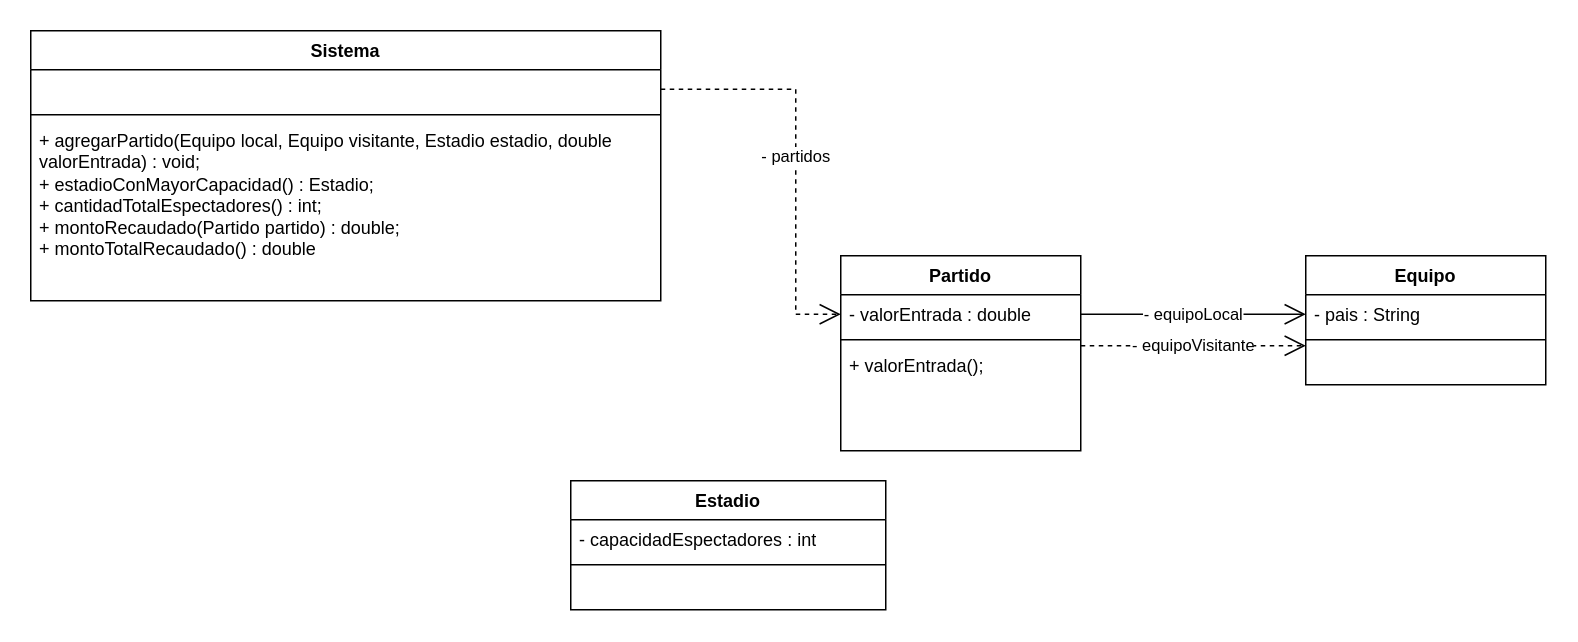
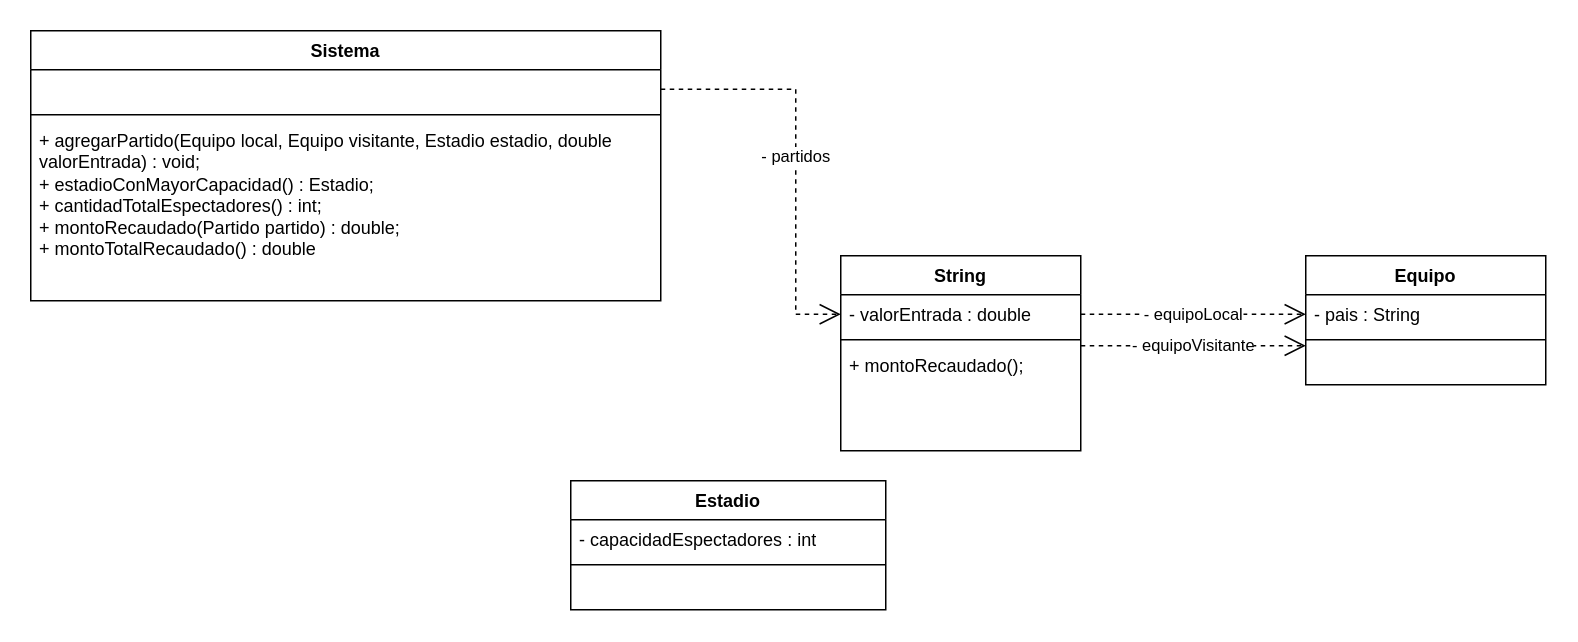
(961, 277) -> (961, 277)
(1113, 314) -> (1113, 314)
(928, 367) -> (941, 367)
